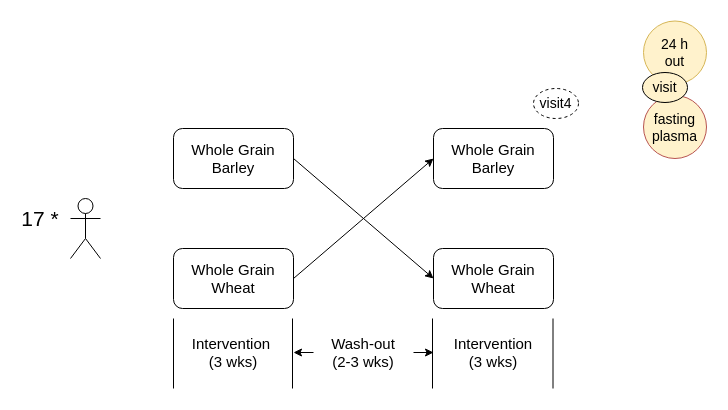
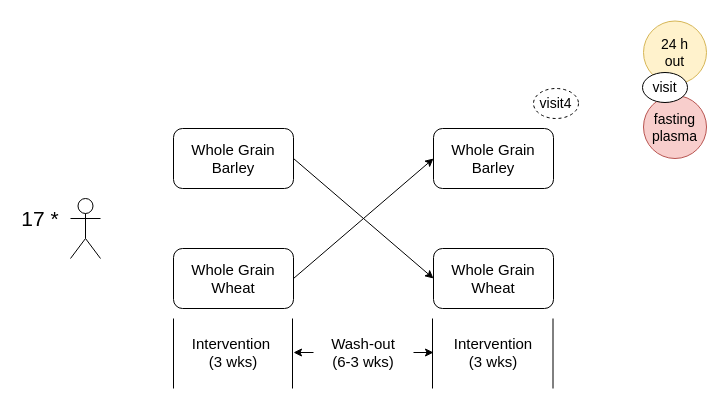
(665, 88) -> (665, 88)
(675, 127) -> (675, 127)
(364, 353) -> (364, 353)
